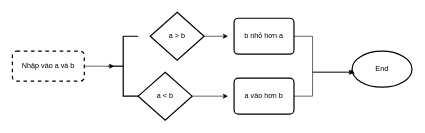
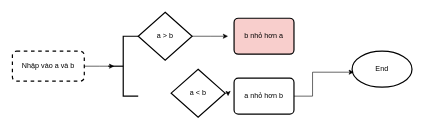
(177, 36) -> (165, 36)
(264, 36) -> (264, 36)
(313, 44) -> none
(165, 96) -> (198, 93)
(264, 96) -> (264, 96)
